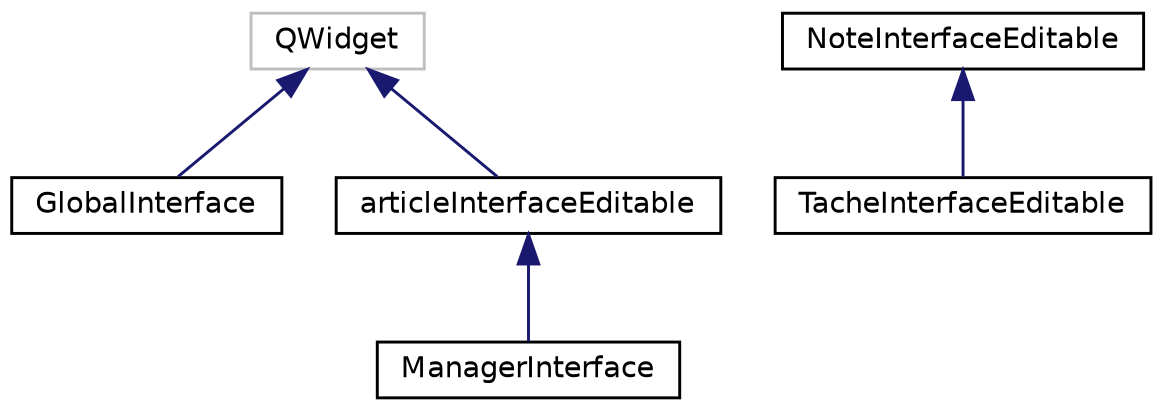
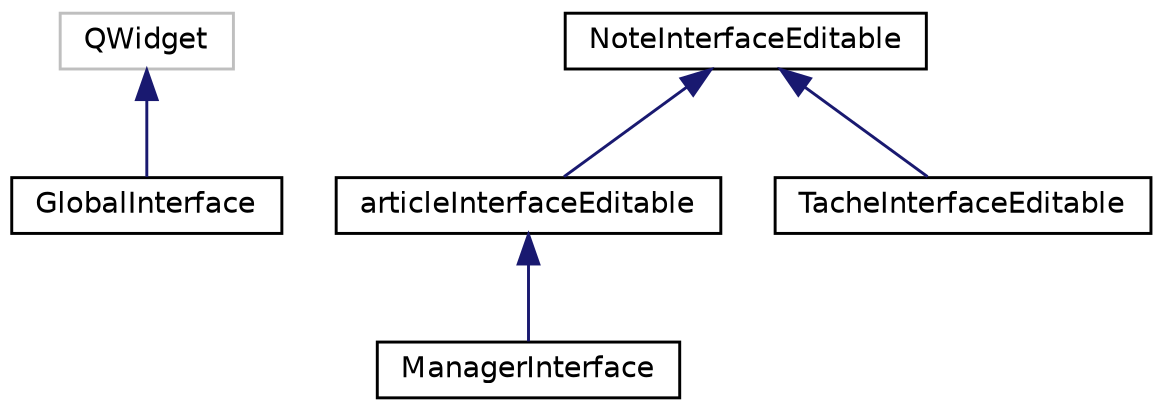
(444, 133) -> (626, 132)
